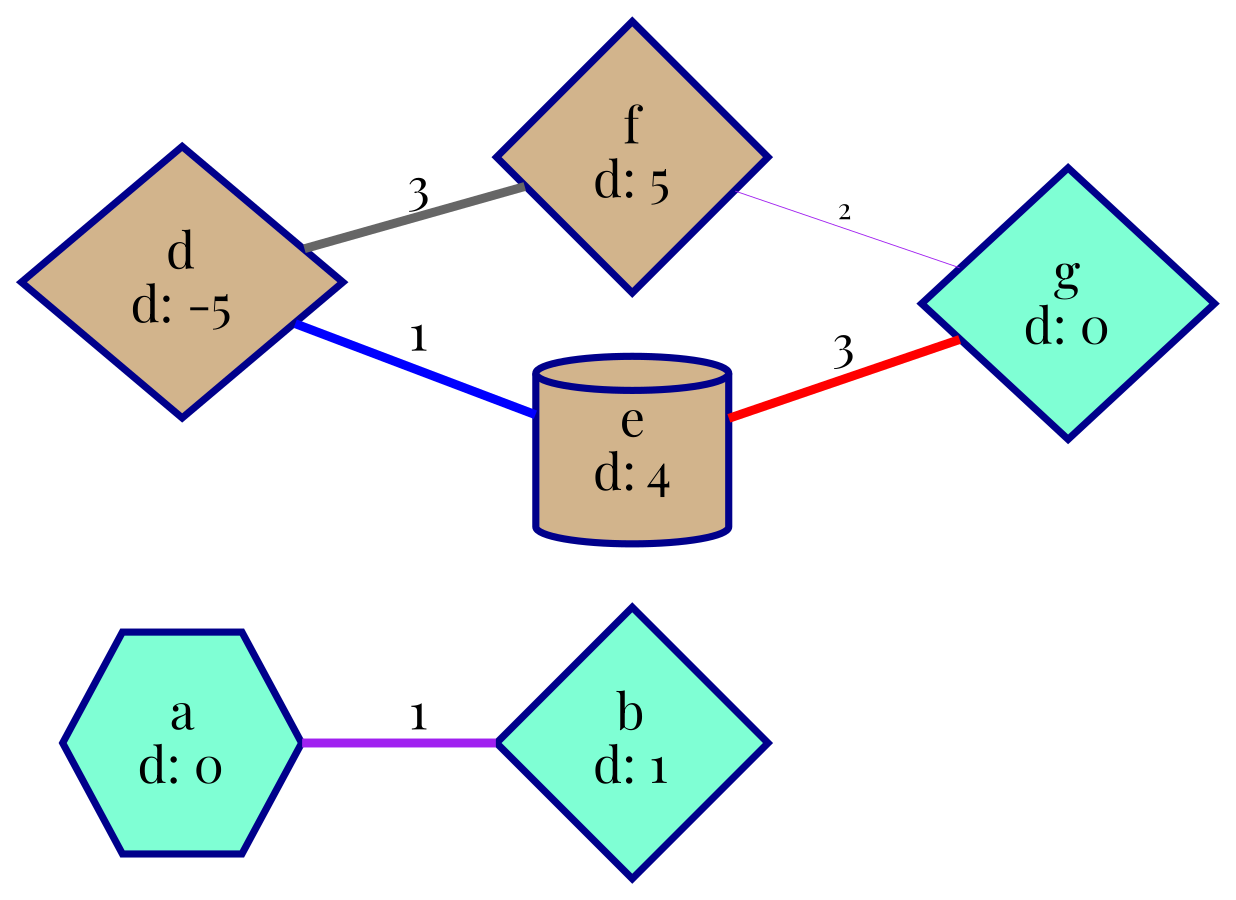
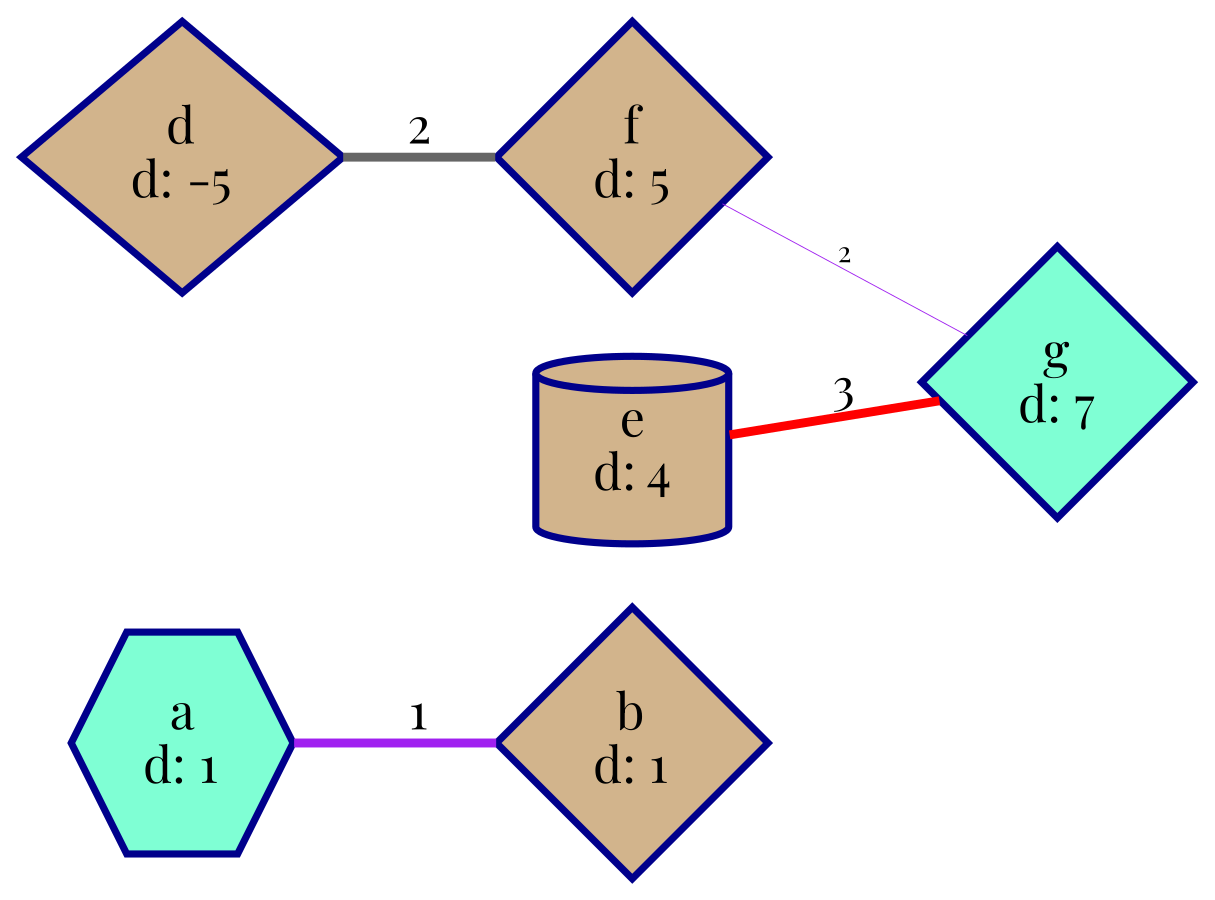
(420, 191) -> (420, 130)
(1068, 304) -> (1057, 382)
(415, 369) -> none
(182, 743) -> (182, 743)
(632, 743) -> (632, 743)
